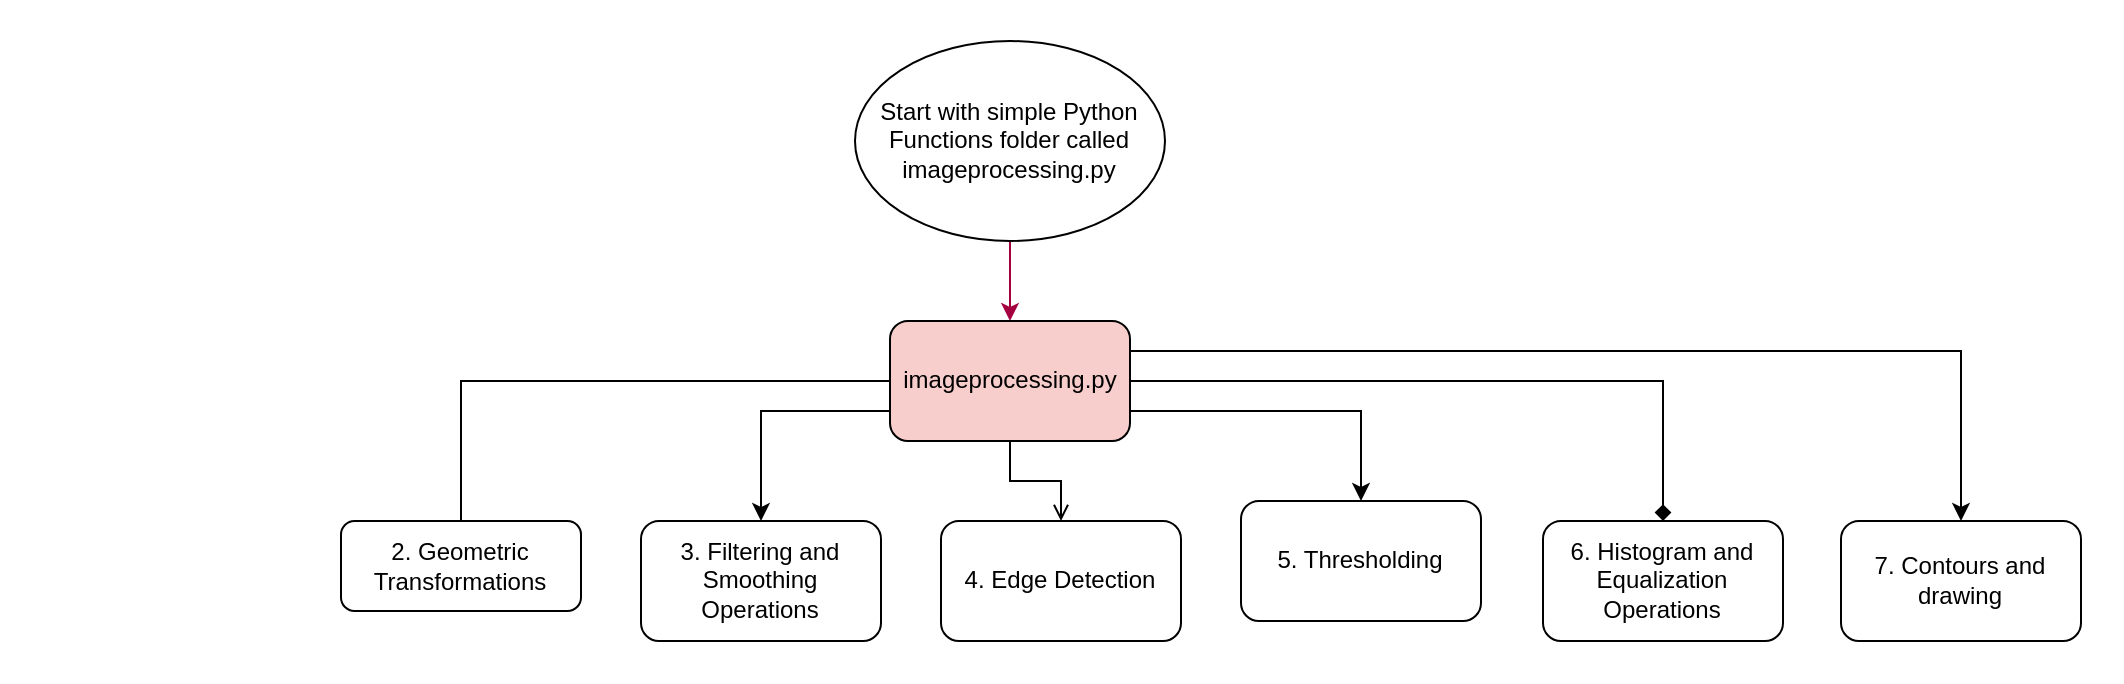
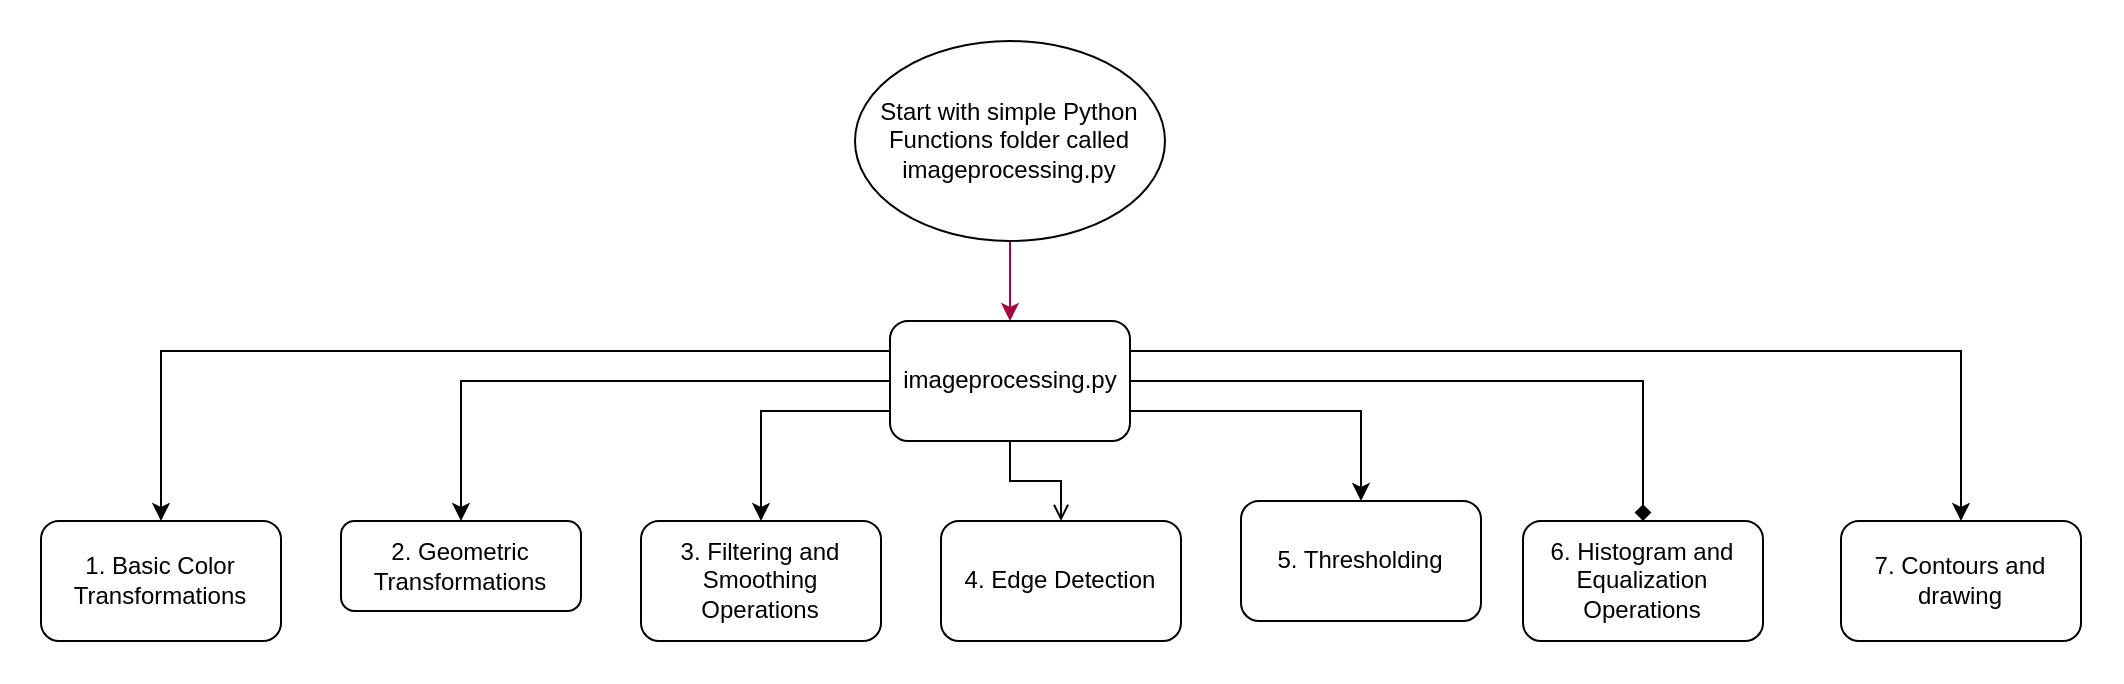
none -> (447, 351)
(1010, 381) -> (1010, 381)
(461, 511) -> (461, 506)
none -> (161, 581)
(1663, 581) -> (1643, 581)
